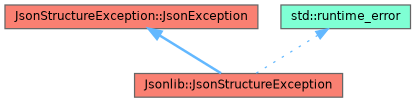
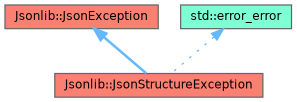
(131, 17) -> (82, 17)
(346, 17) -> (236, 17)
